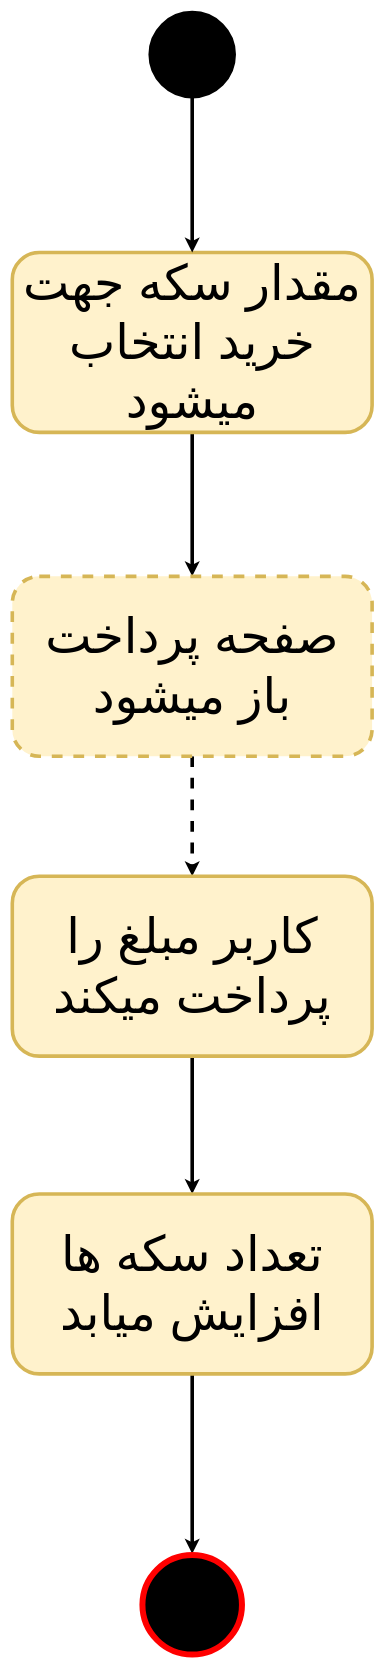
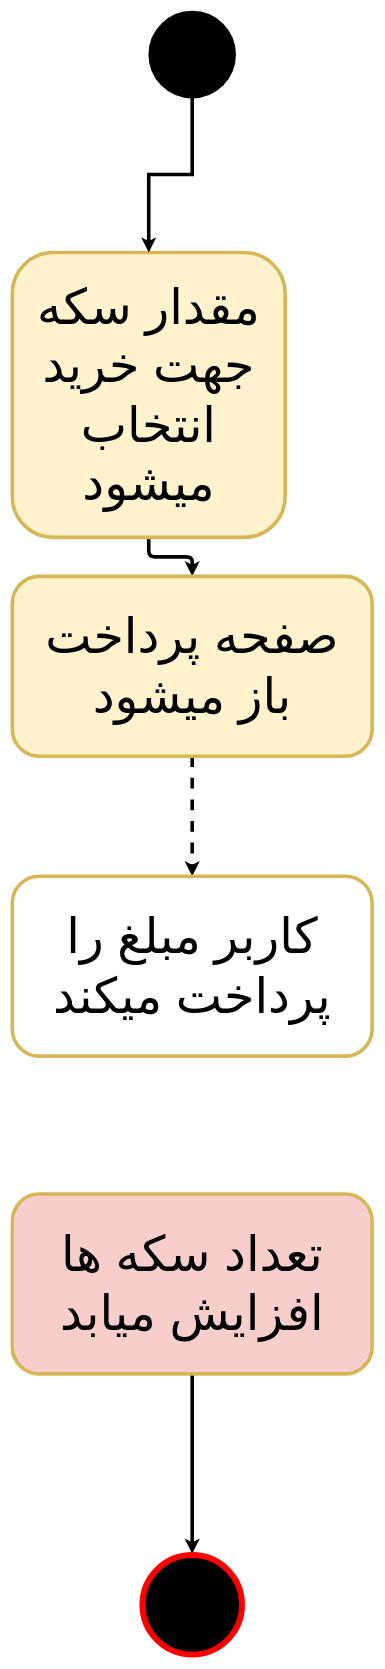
(192, 342) -> (149, 395)
(192, 666) -> (192, 666)
(192, 966) -> (192, 966)
(192, 1121) -> none
(192, 1284) -> (192, 1284)
